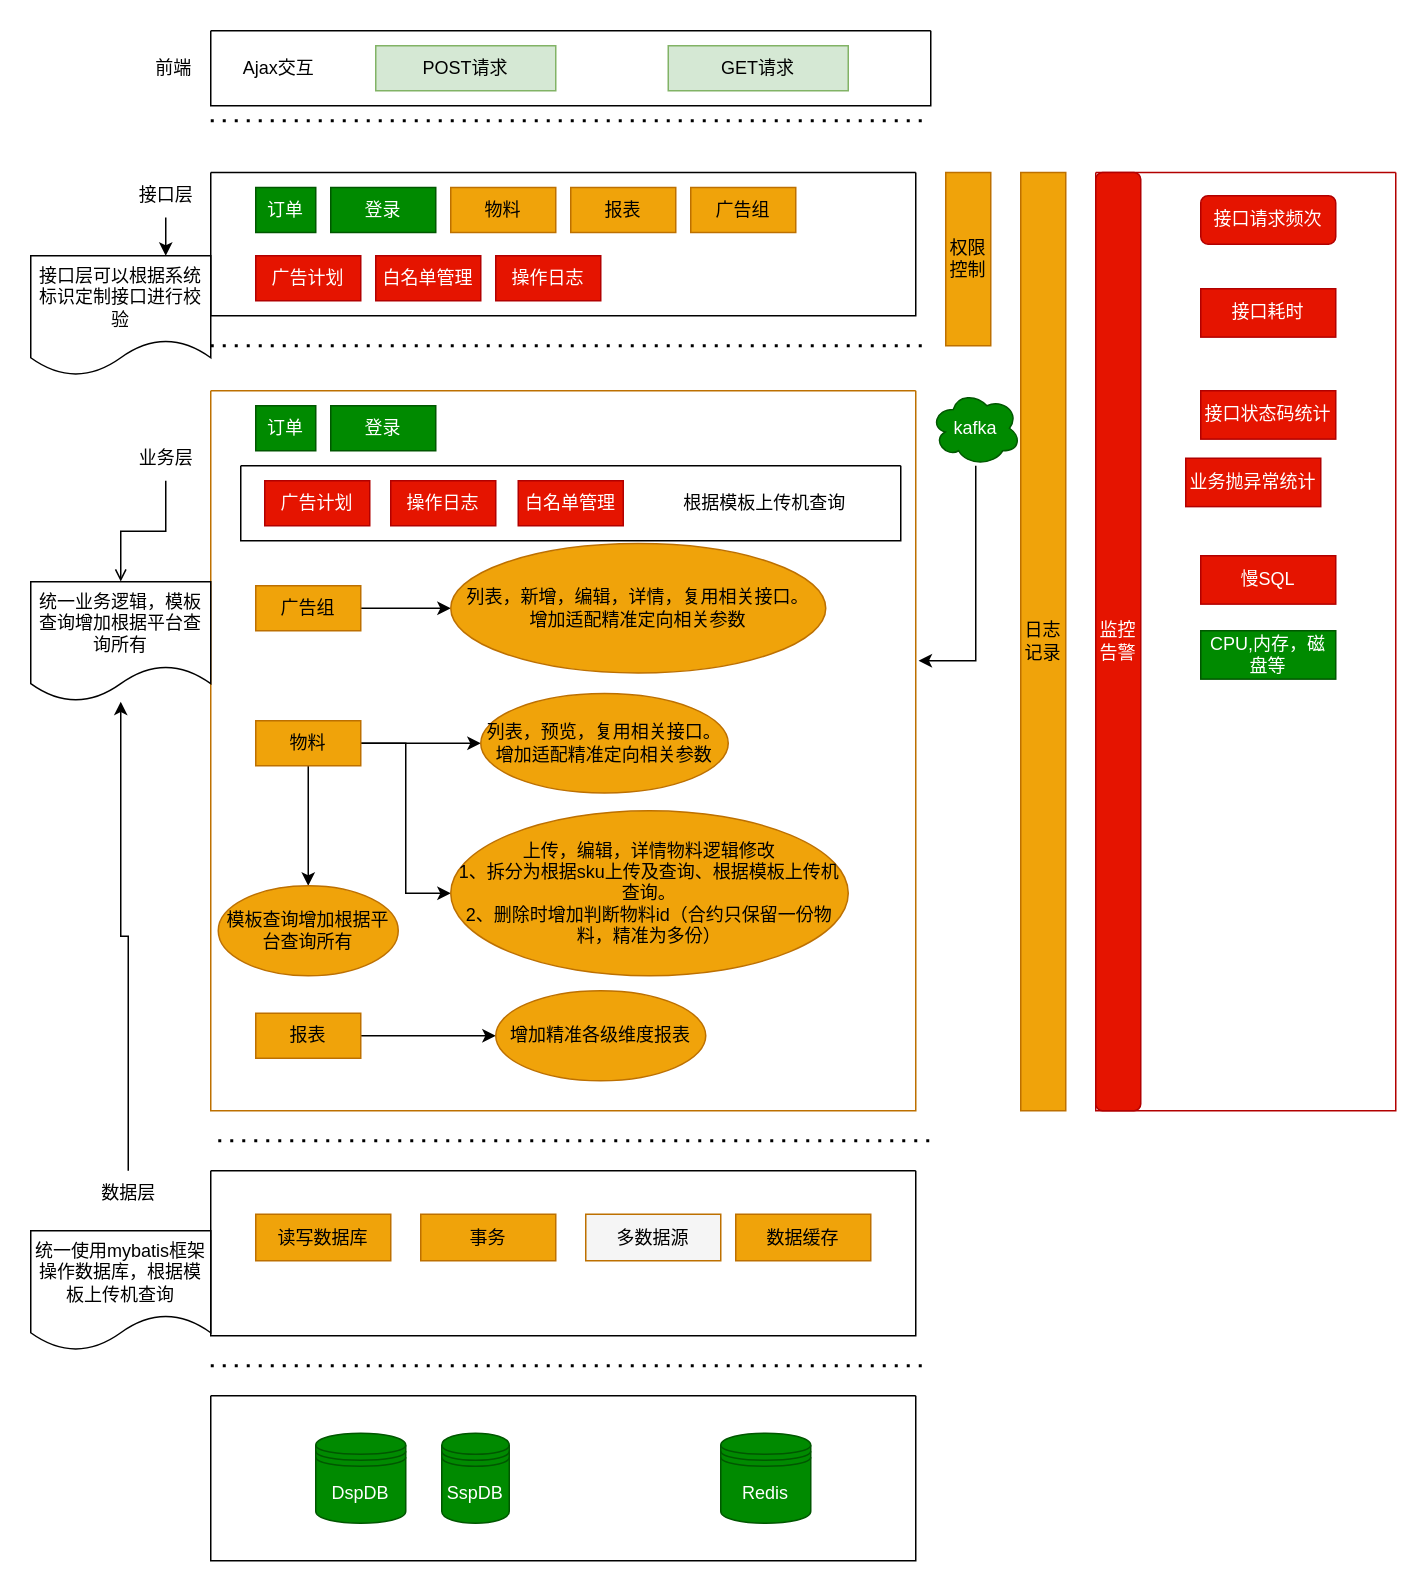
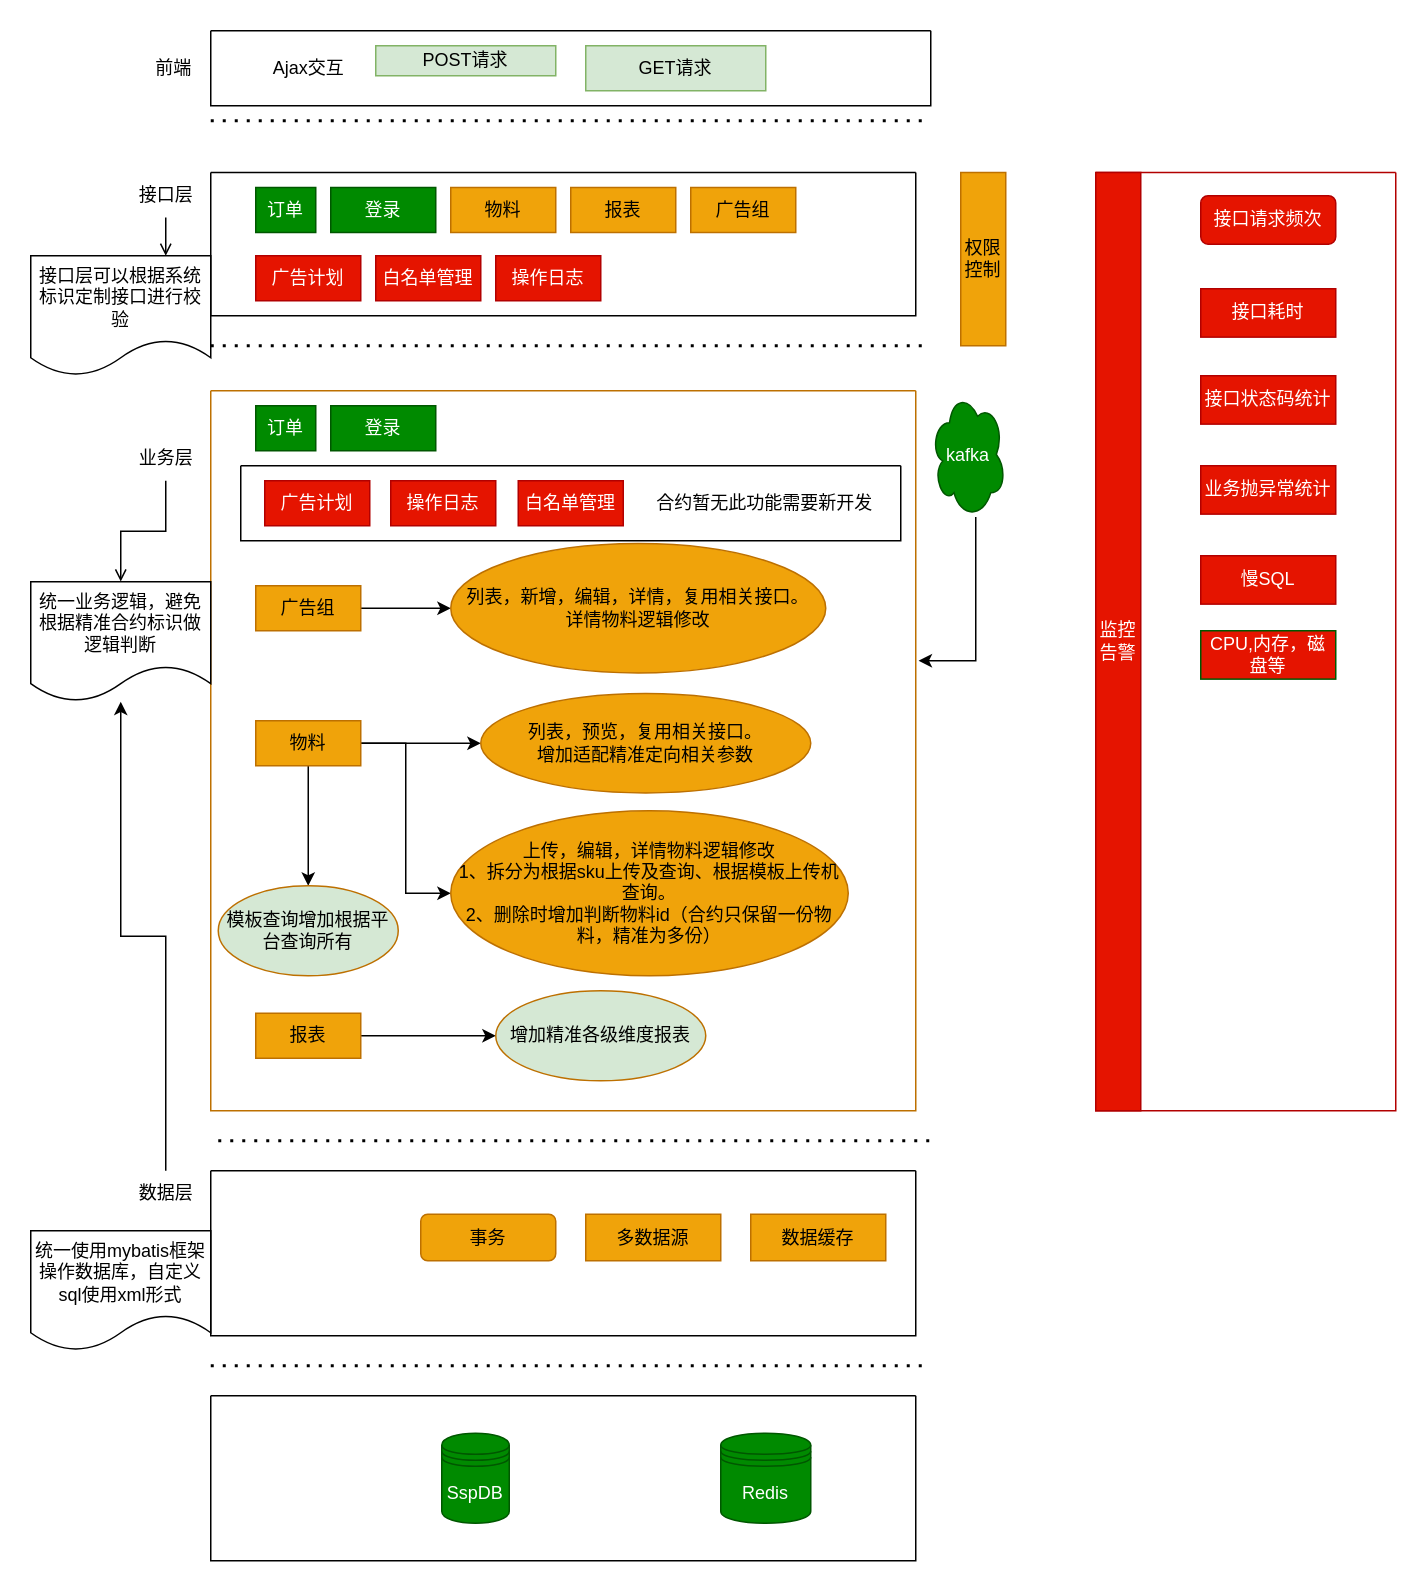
(278, 68) -> (308, 68)
(466, 68) -> (466, 61)
(758, 68) -> (676, 68)
(166, 244) -> (166, 246)
(968, 259) -> (983, 259)
(1268, 415) -> (1268, 400)
(976, 428) -> (968, 455)
(1253, 482) -> (1268, 490)
(765, 503) -> (765, 503)
(638, 608) -> (638, 608)
(121, 623) -> (121, 623)
(1043, 642) -> none
(1118, 642) -> (1118, 642)
(1268, 655) -> (1268, 655)
(605, 743) -> (646, 743)
(308, 931) -> (308, 931)
(601, 1036) -> (601, 1036)
(128, 1193) -> (166, 1193)
(323, 1238) -> none
(488, 1238) -> (488, 1238)
(653, 1238) -> (653, 1238)
(803, 1238) -> (818, 1238)
(121, 1273) -> (121, 1273)
(361, 1478) -> none
